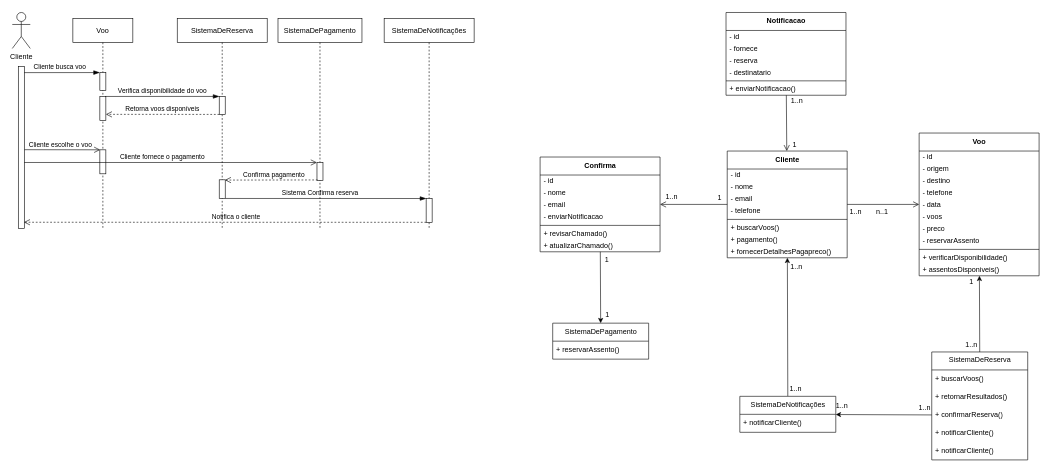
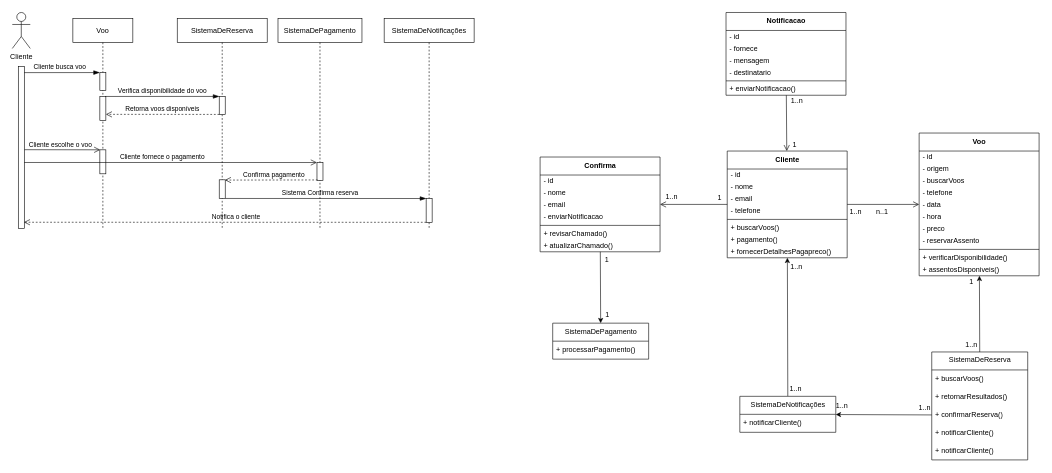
(747, 60) -> (749, 60)
(939, 181) -> (946, 181)
(934, 217) -> (934, 217)
(594, 350) -> (600, 350)
